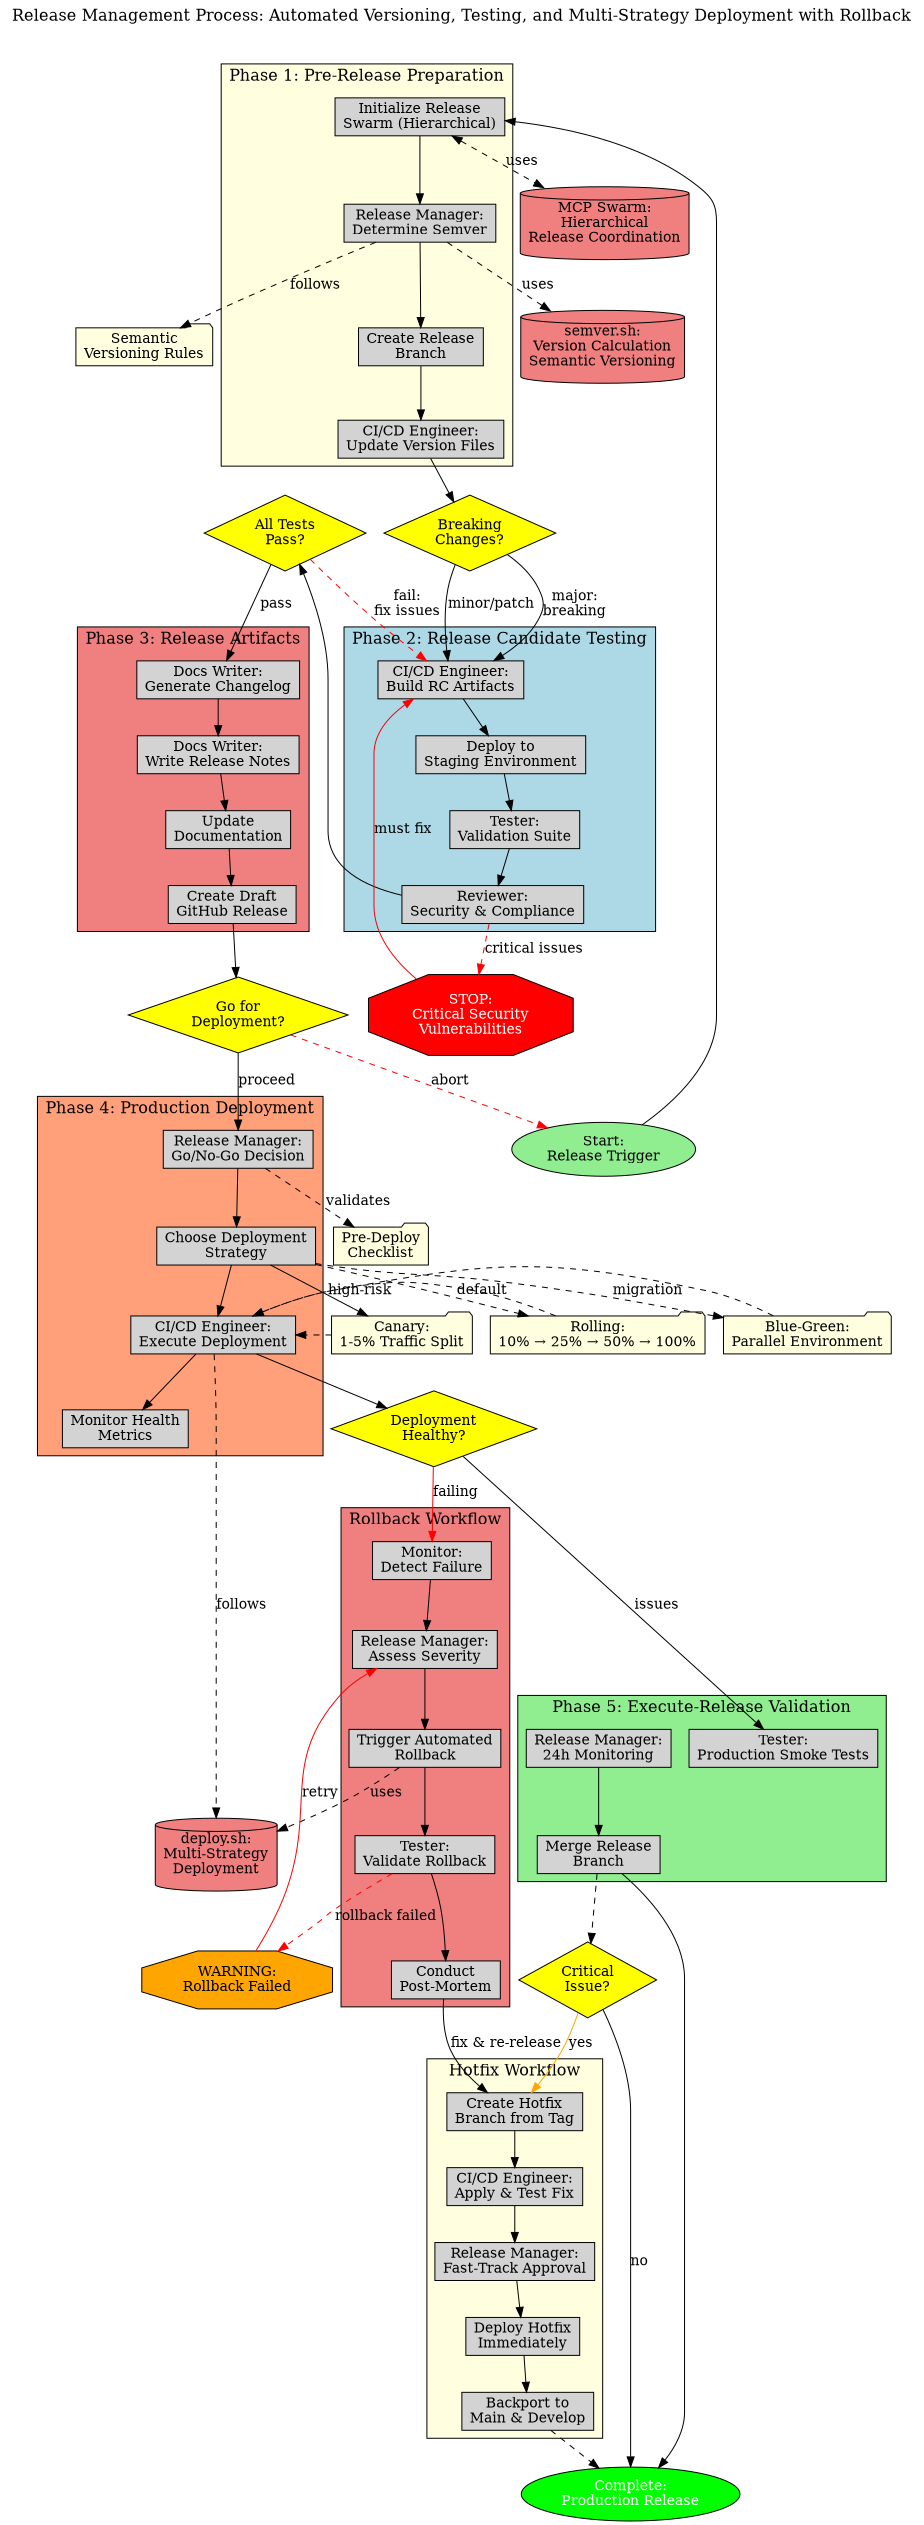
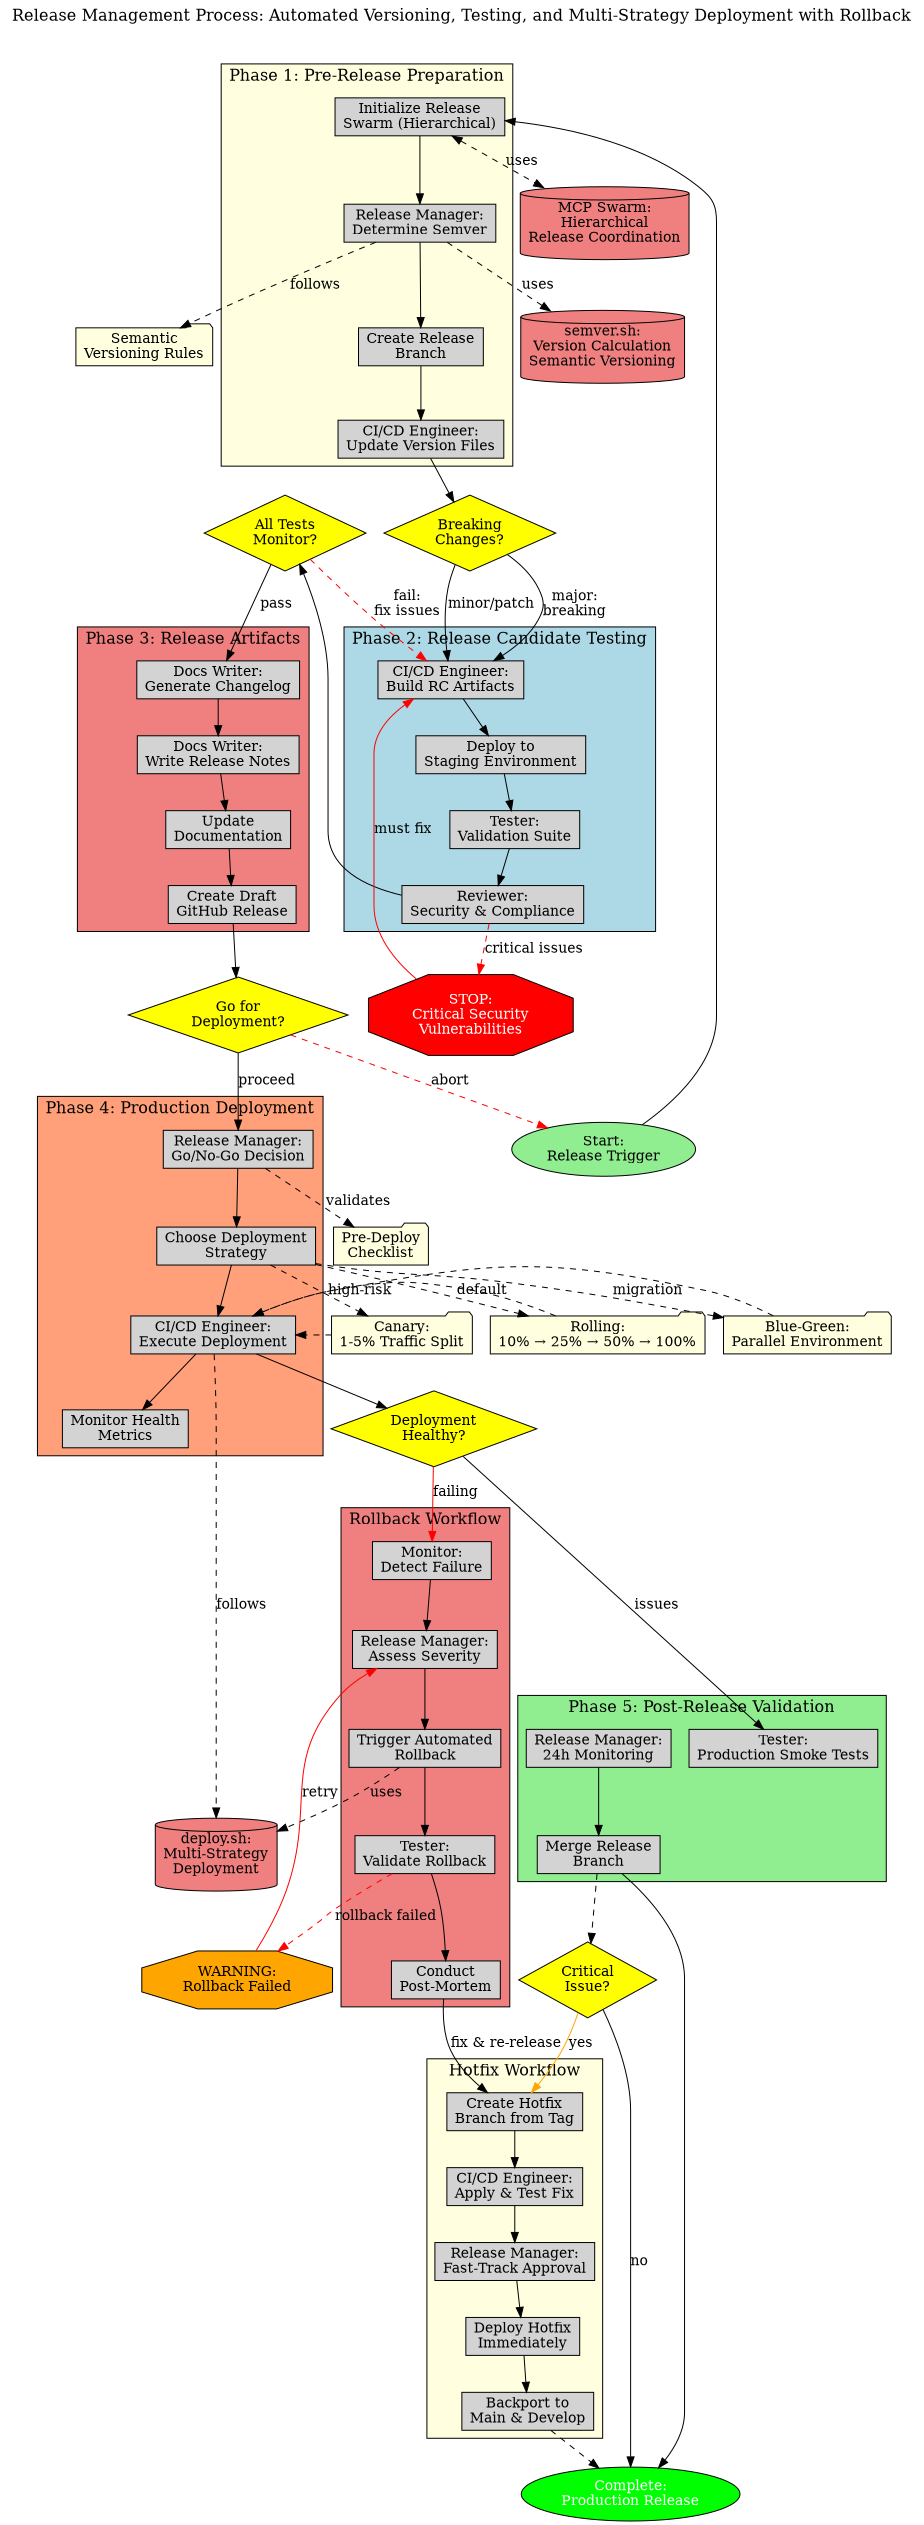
(285, 533) -> (285, 533)
(315, 1288) -> (315, 1288)
(702, 1708) -> (702, 1708)
